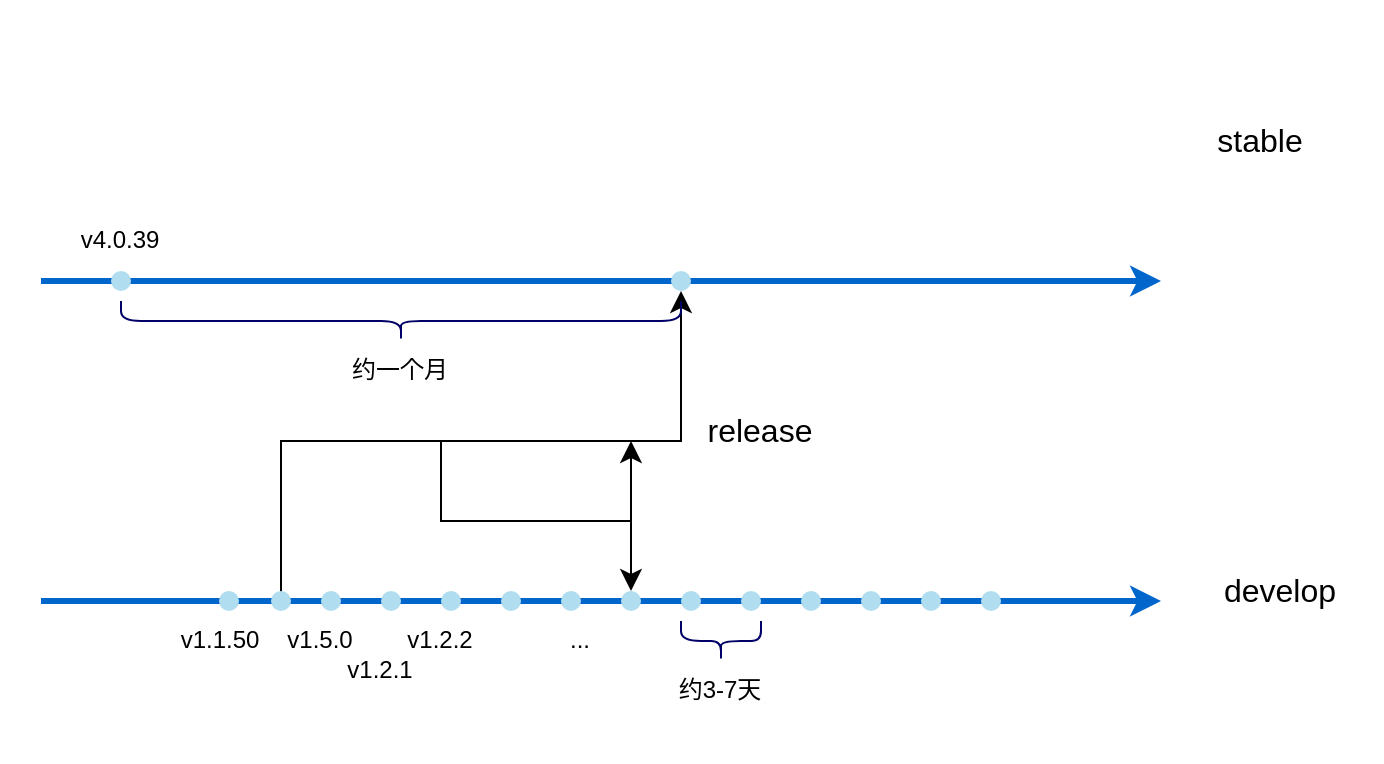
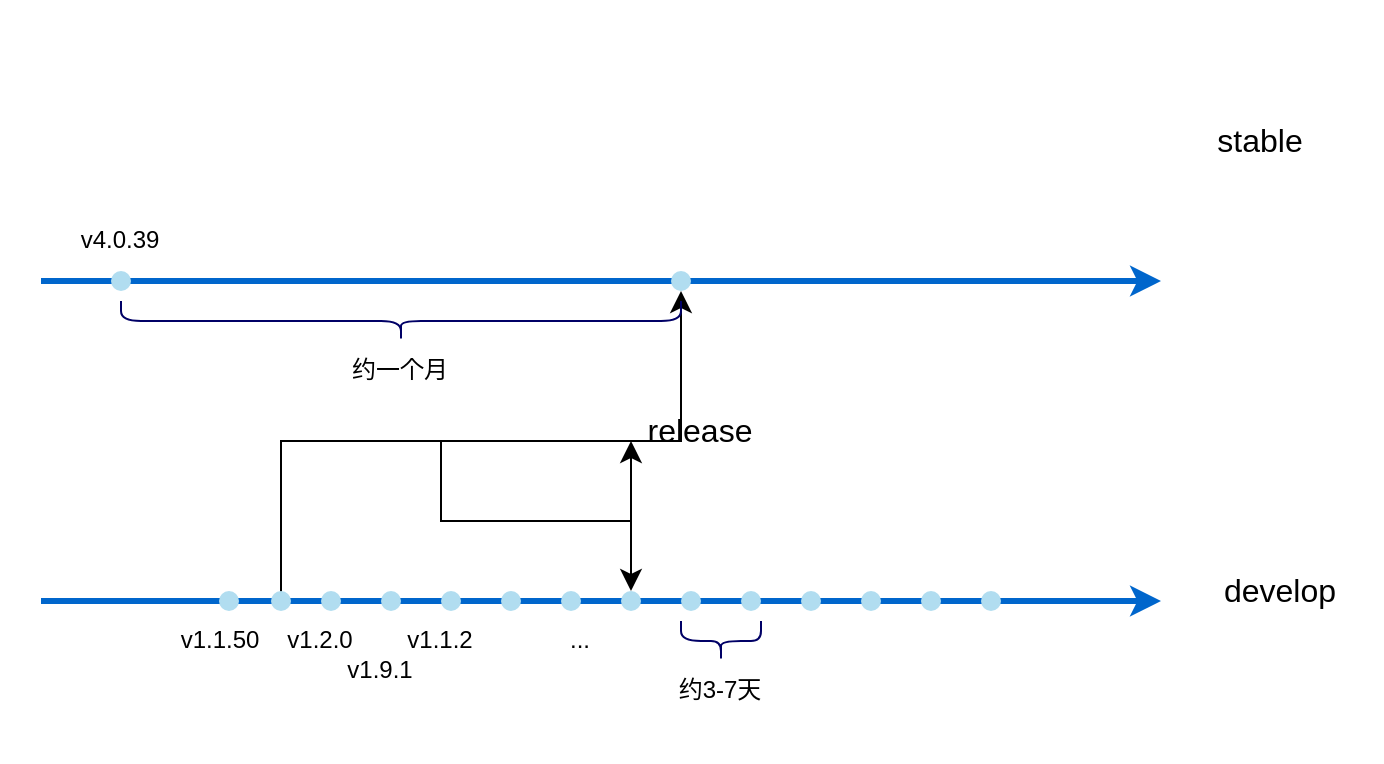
(761, 431) -> (701, 431)
(321, 641) -> (321, 641)
(441, 641) -> (441, 641)
(381, 671) -> (381, 671)
